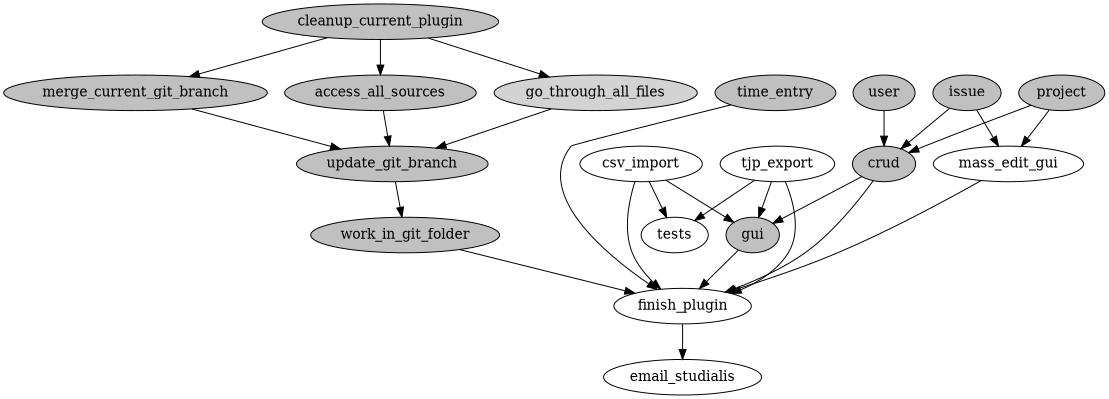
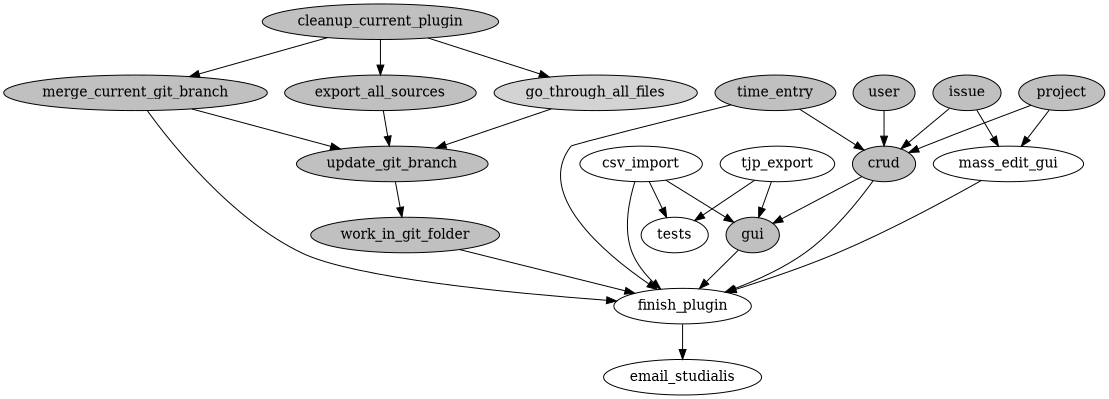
(380, 93) -> (380, 93)
none -> (827, 127)
(791, 247) -> (348, 267)
